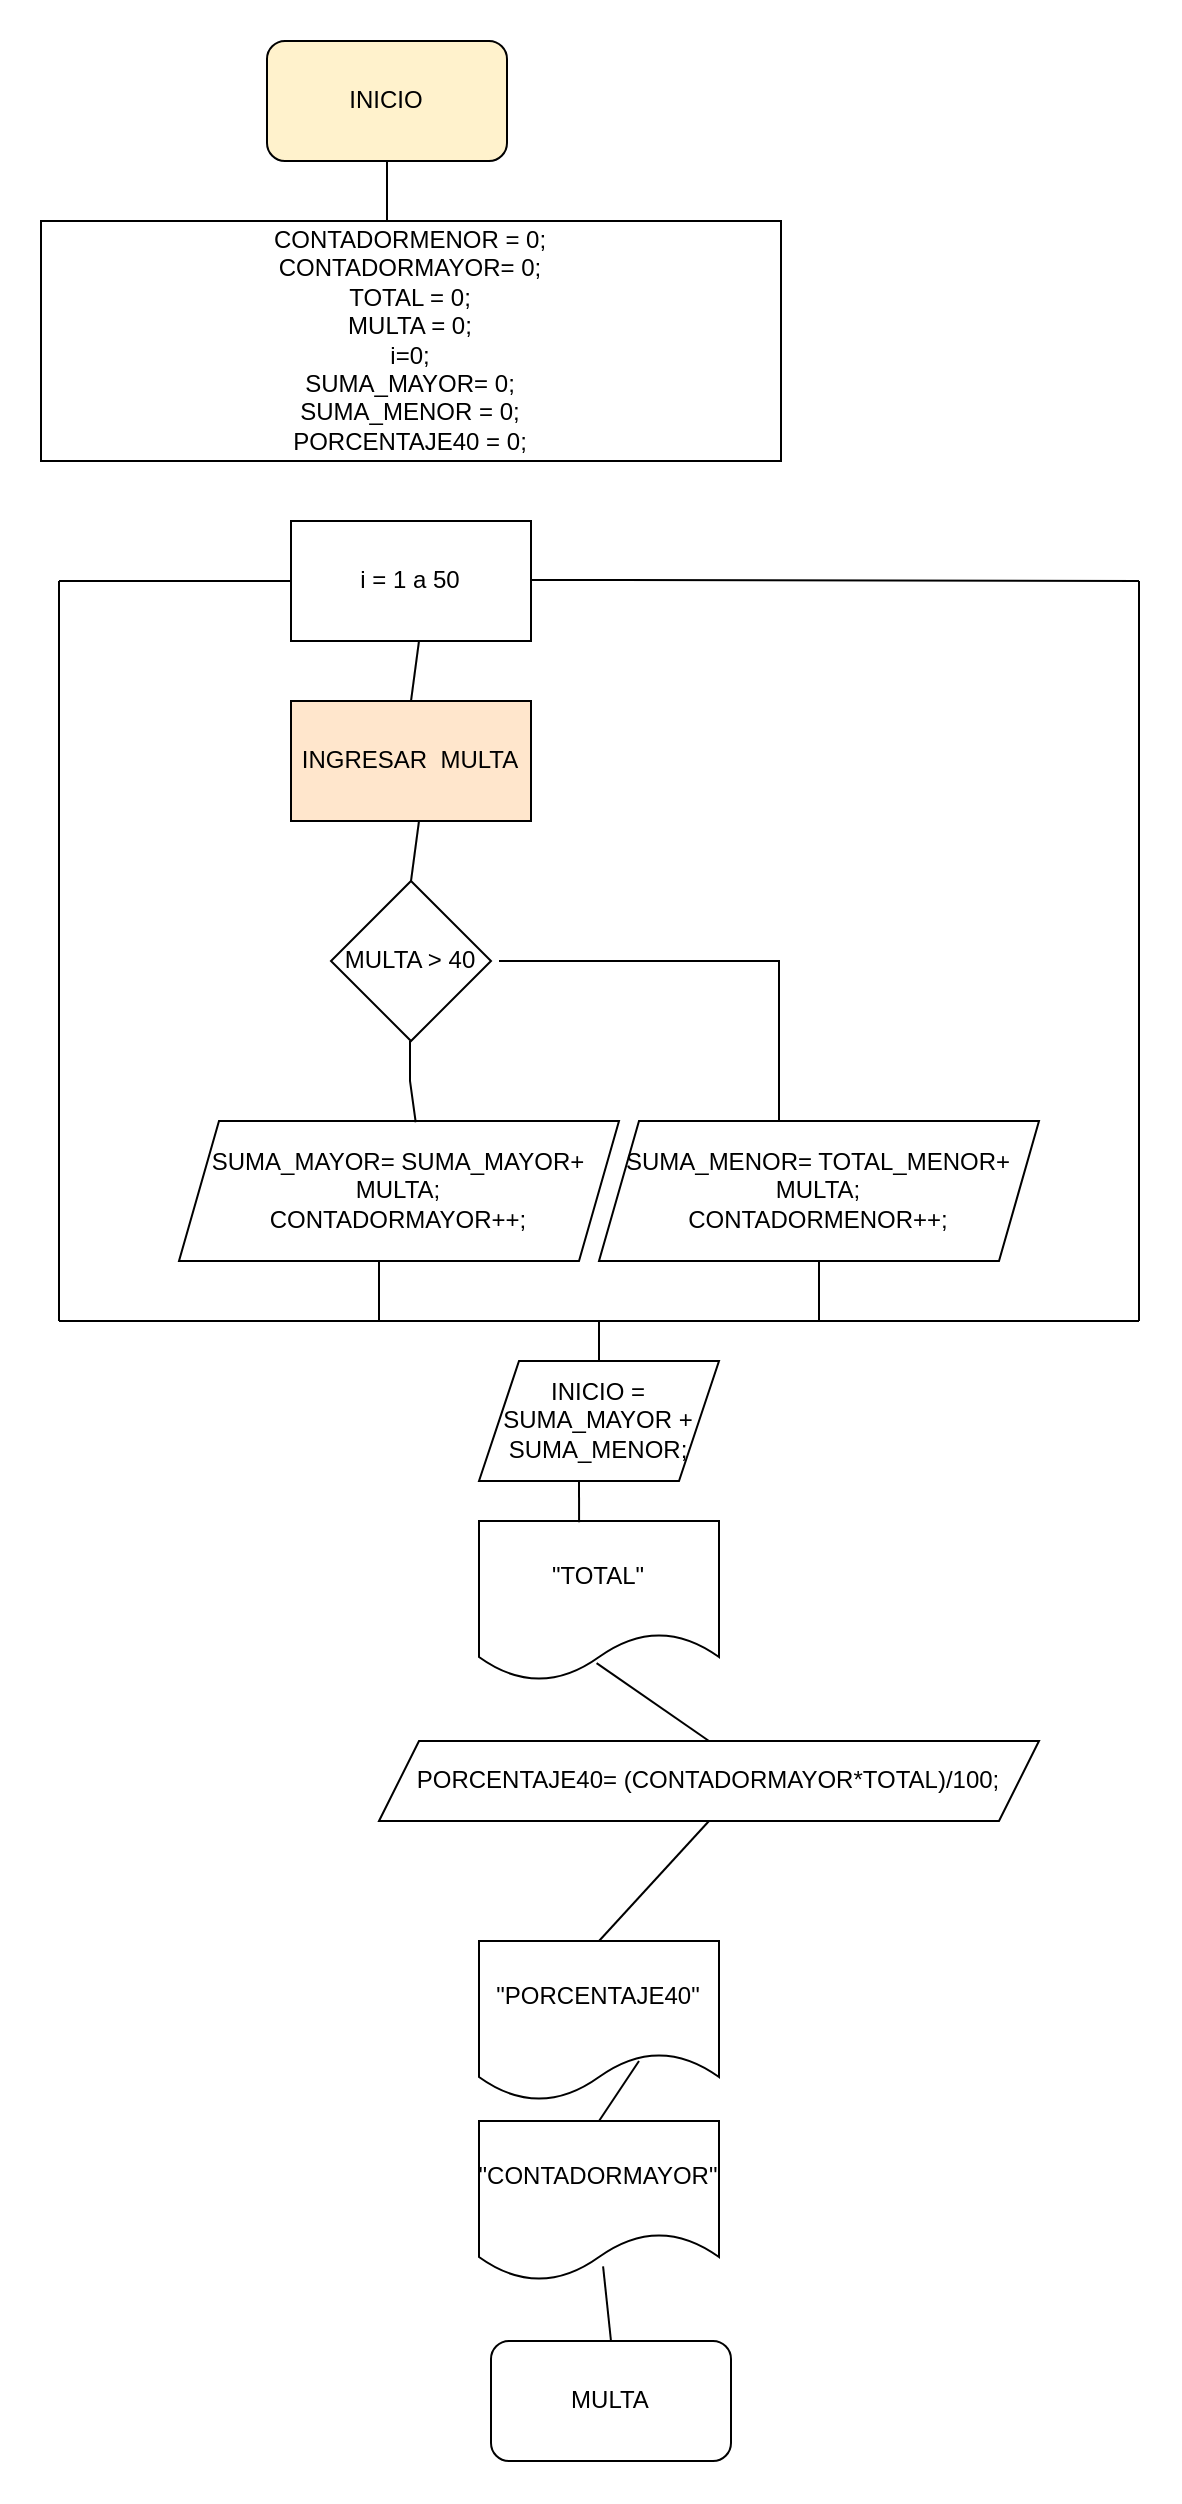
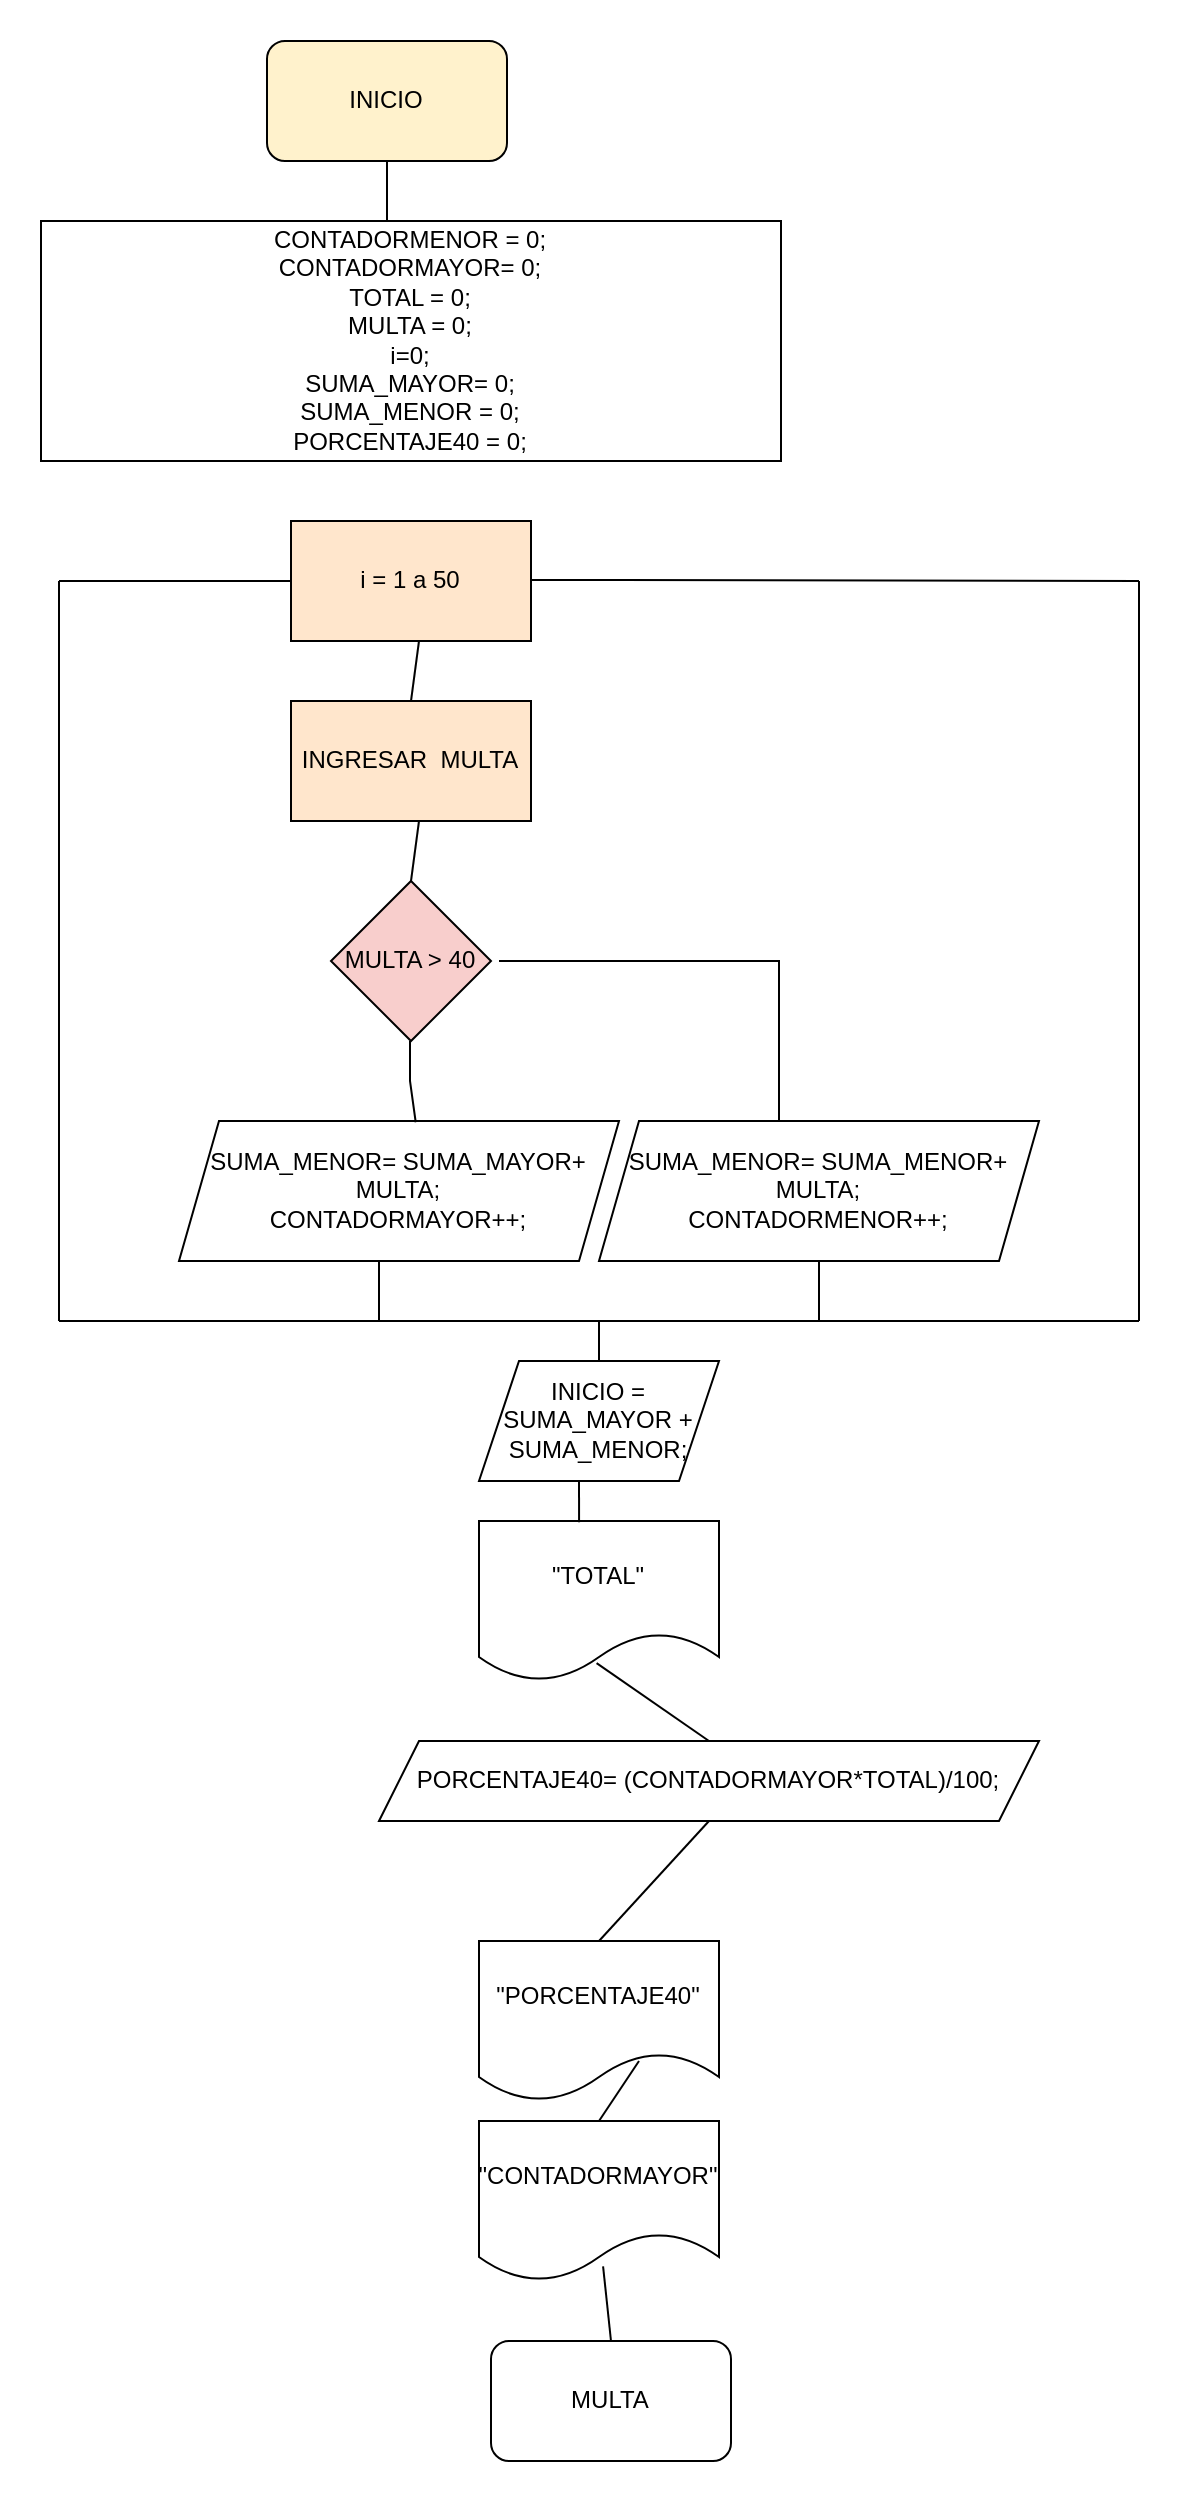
(411, 581) -> (411, 581)
(411, 961) -> (411, 961)
(399, 1191) -> (399, 1191)
(819, 1191) -> (819, 1191)
